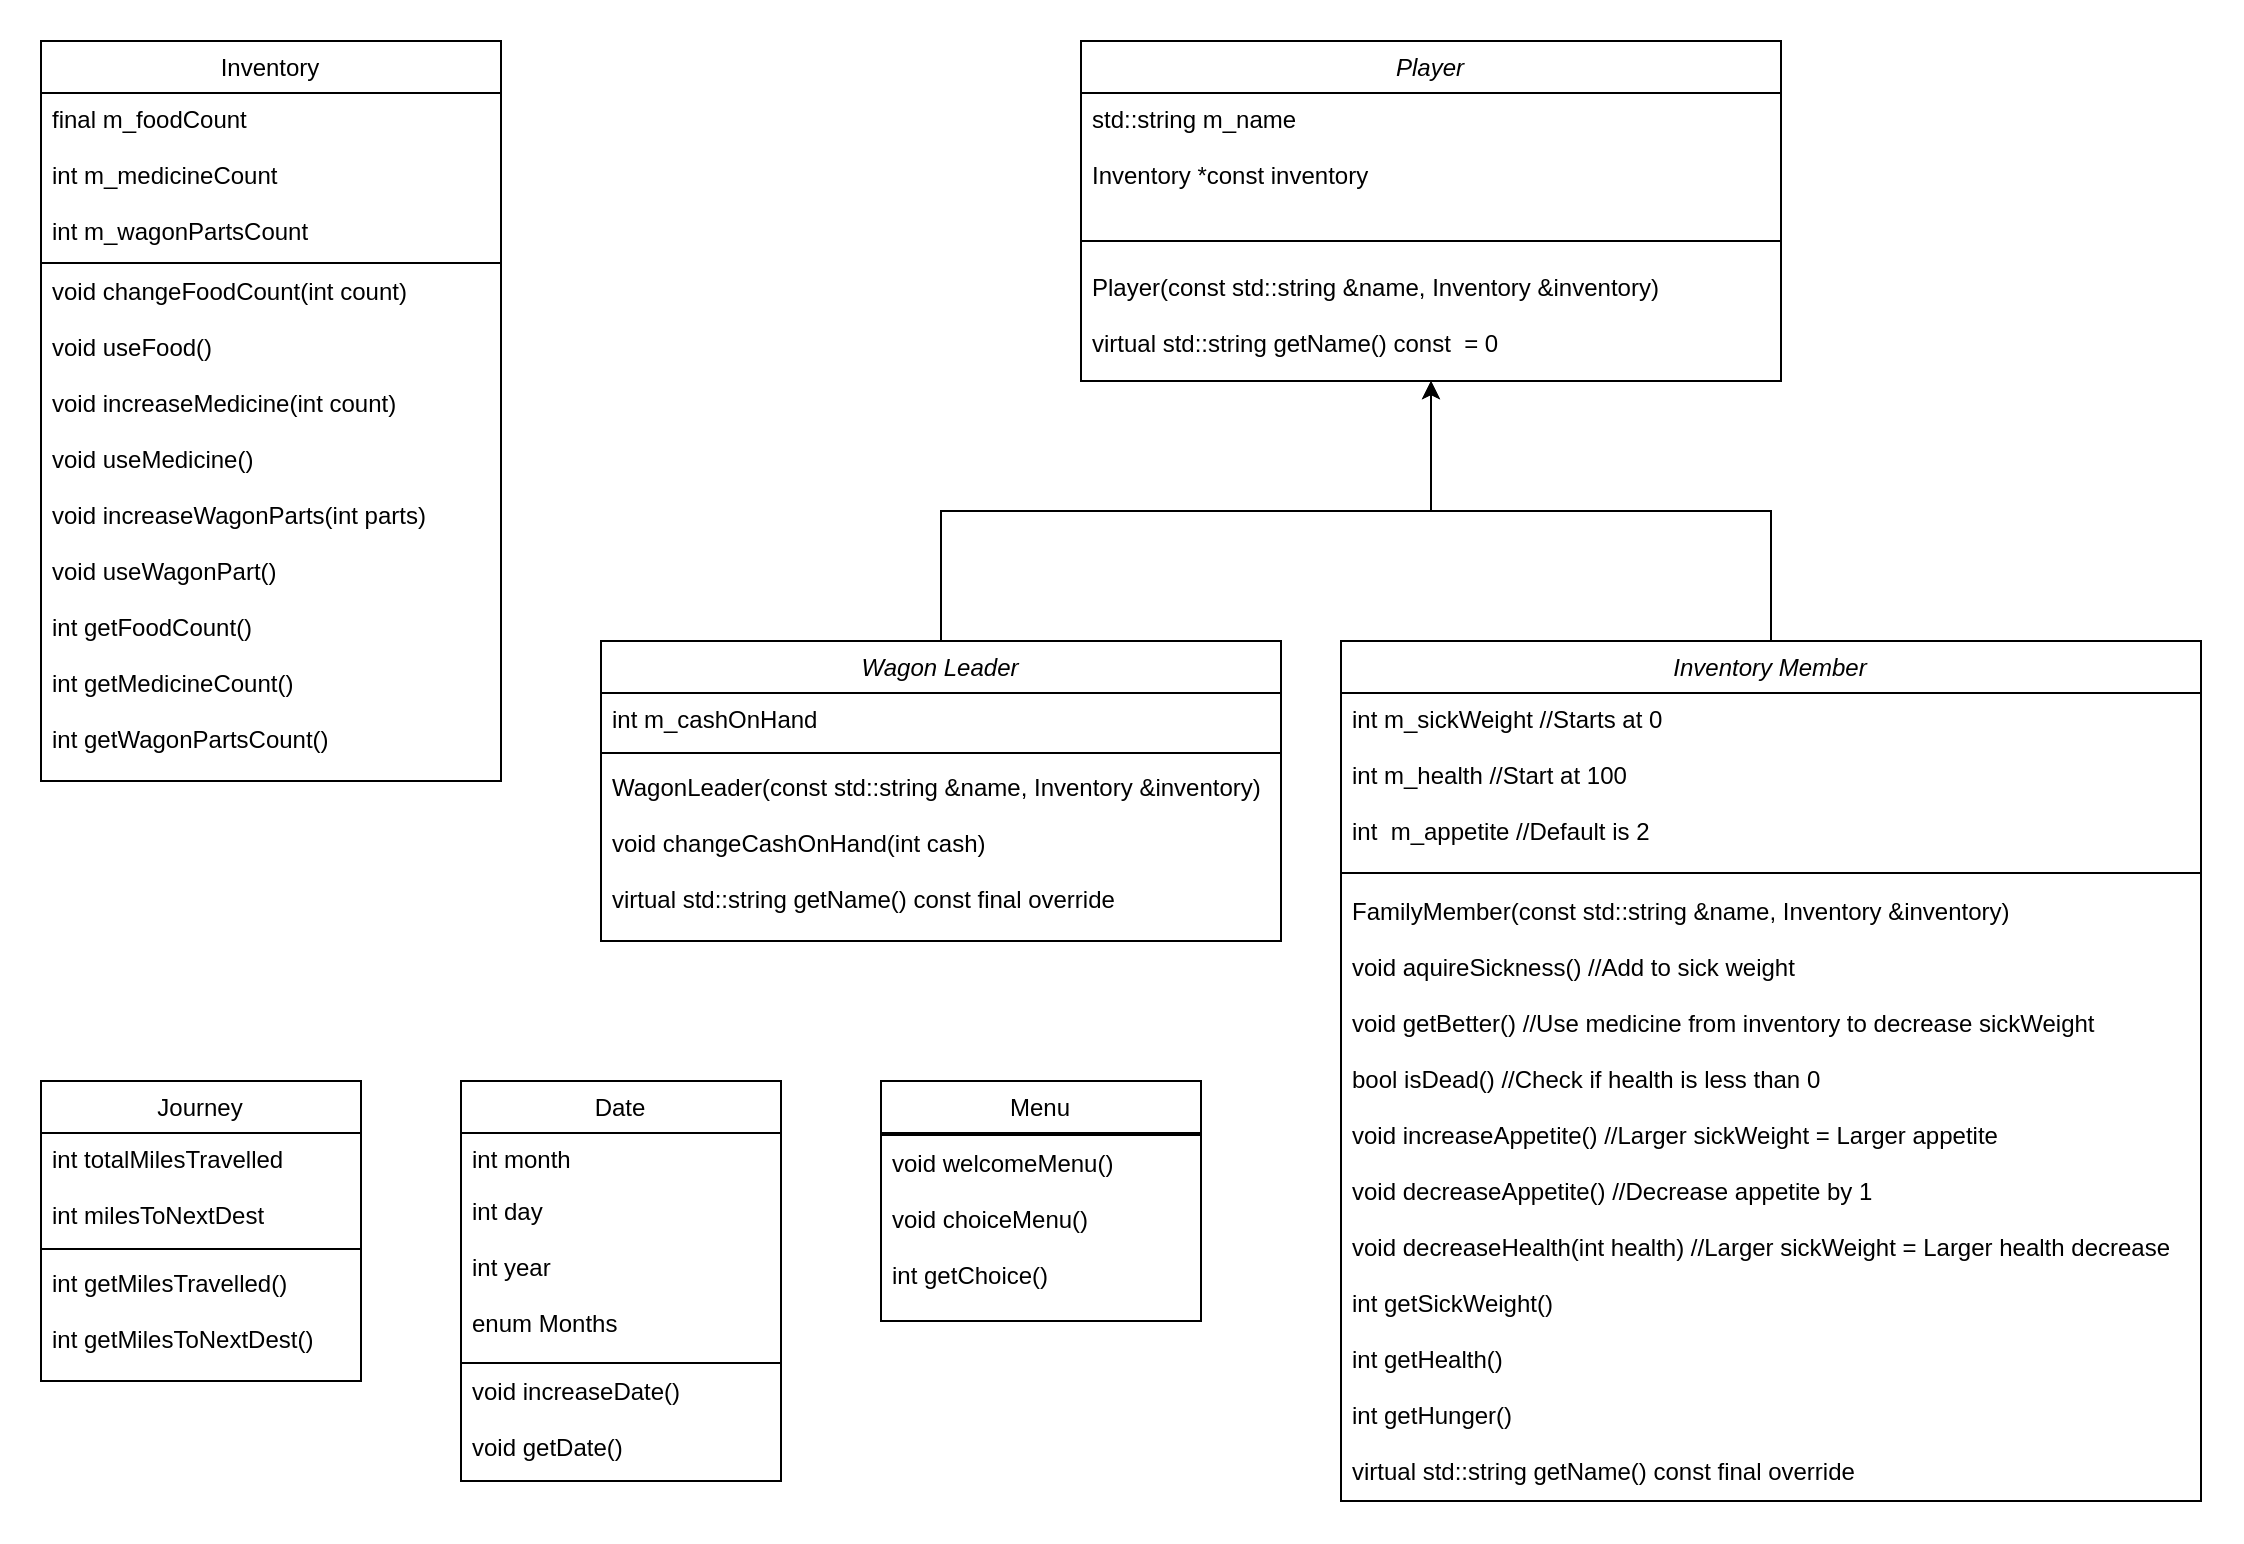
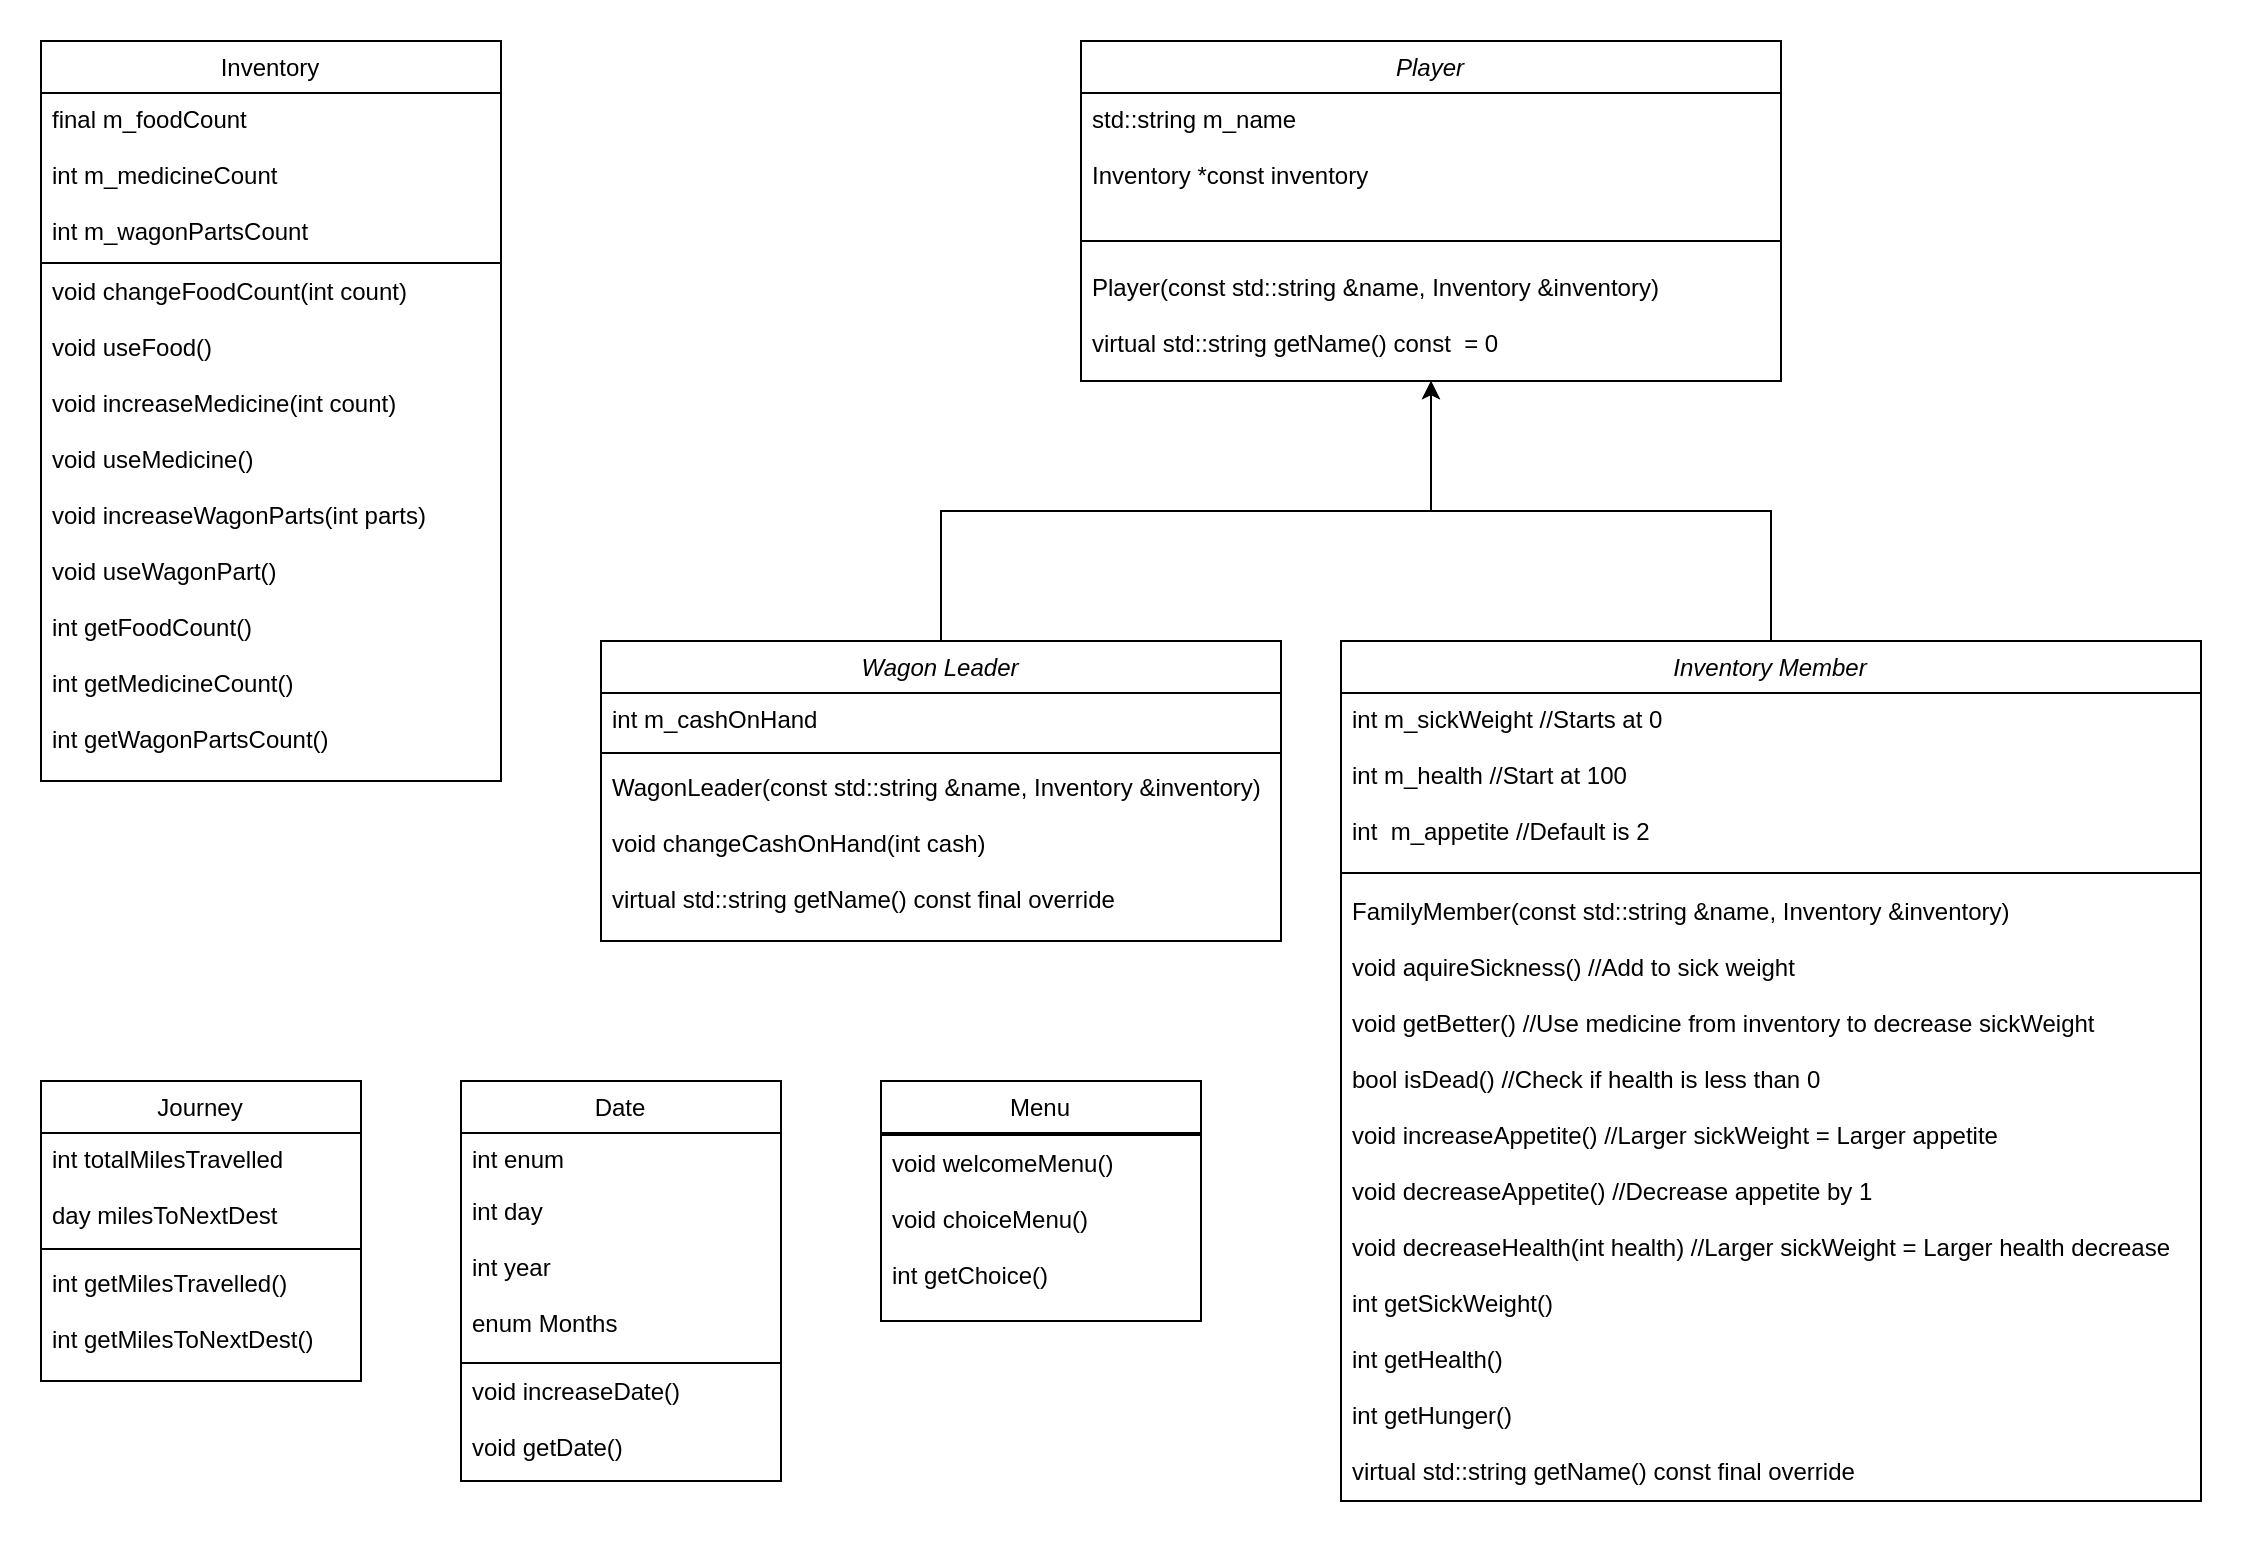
(185, 1160) -> (185, 1160)
(526, 1160) -> (520, 1160)
